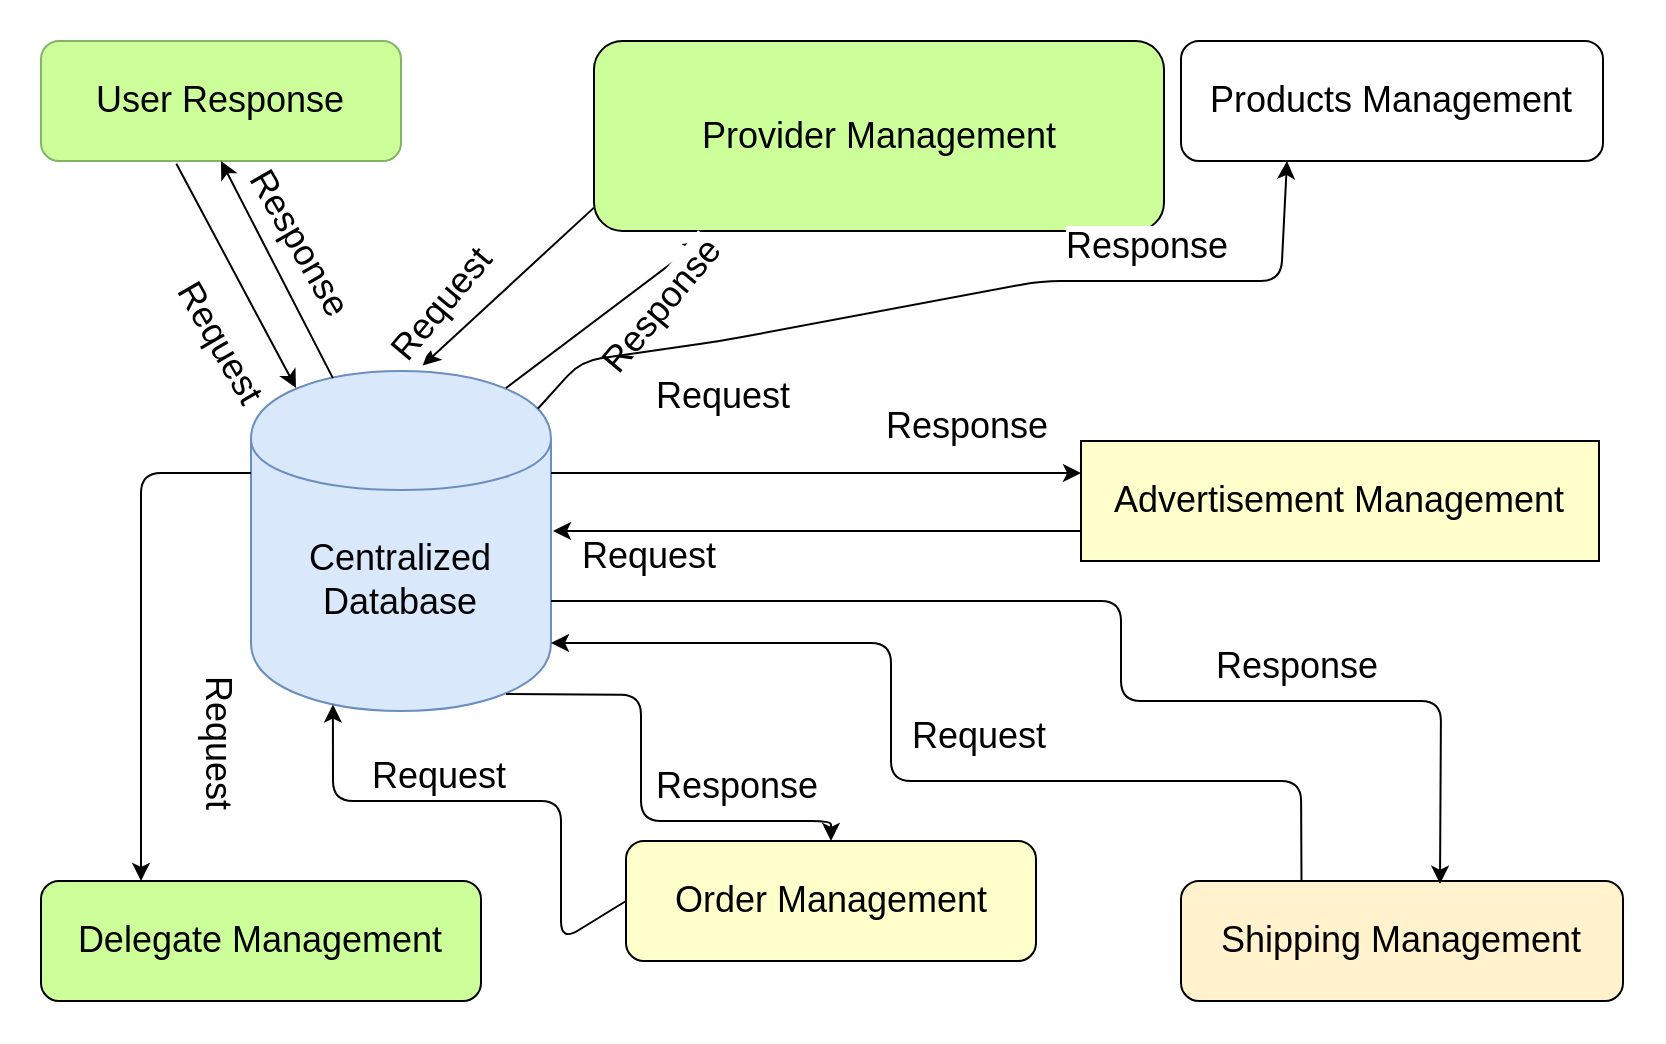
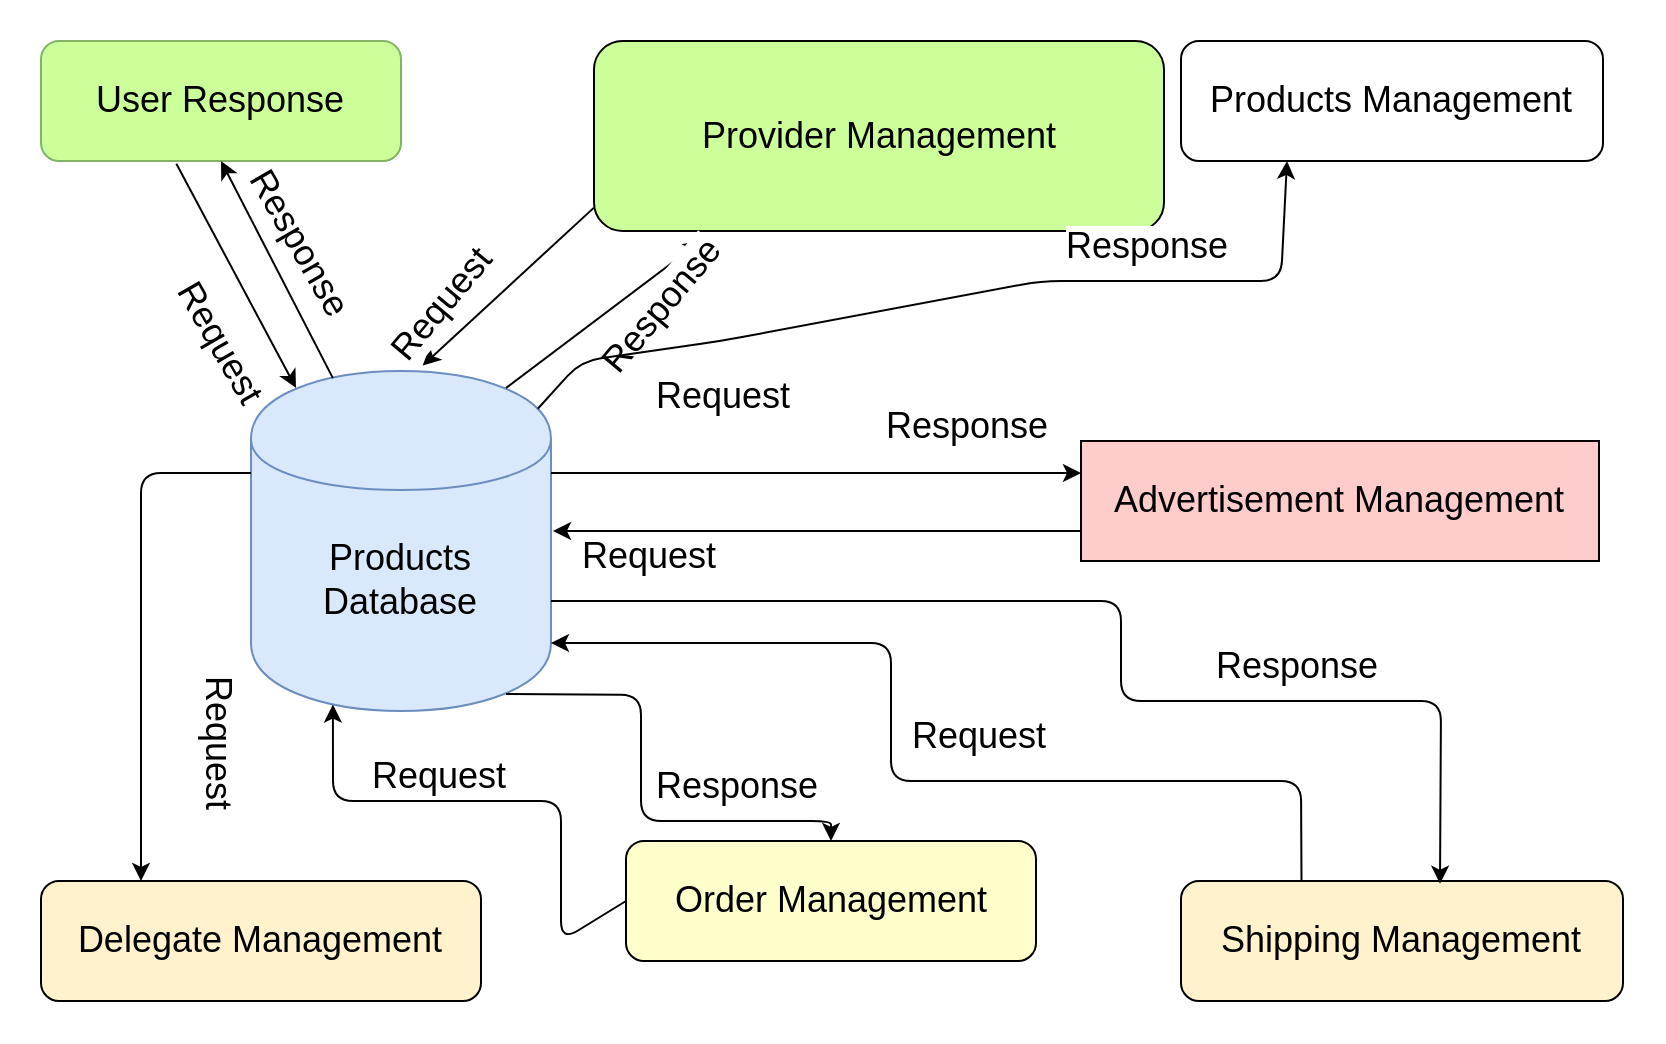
(1340, 501) -> (1340, 501)
(401, 581) -> (401, 581)
(261, 941) -> (261, 941)
